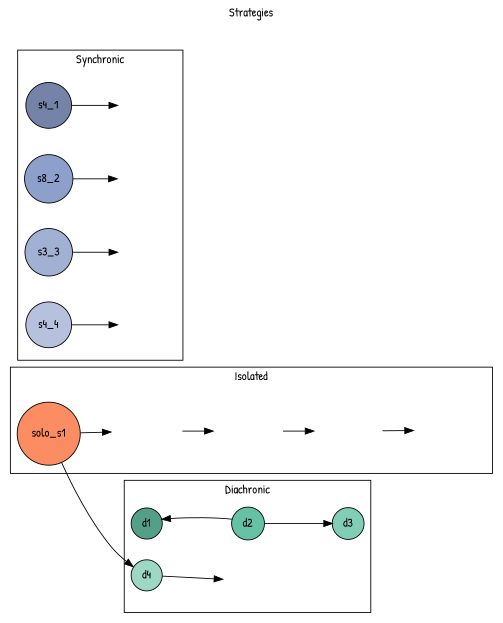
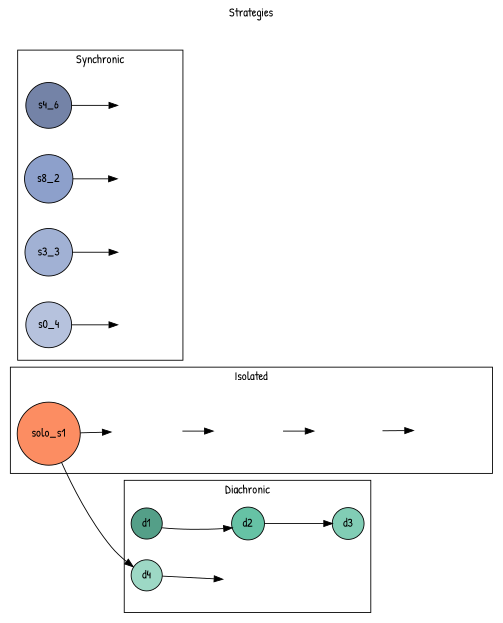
(49, 105) -> (49, 105)
(49, 325) -> (49, 325)
(201, 518) -> (193, 529)
